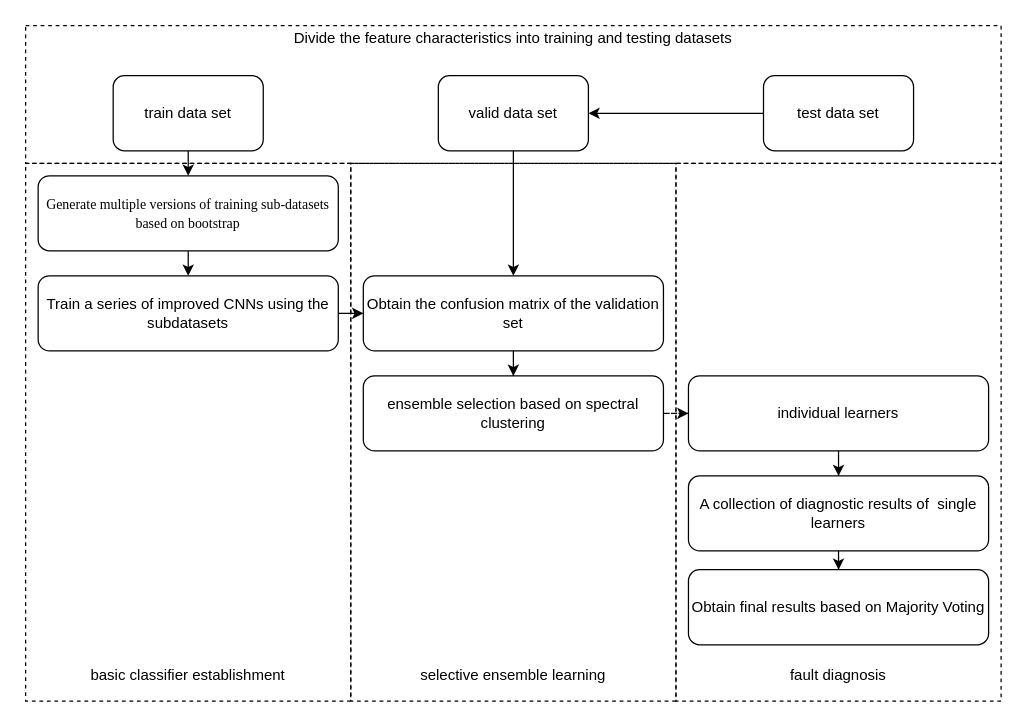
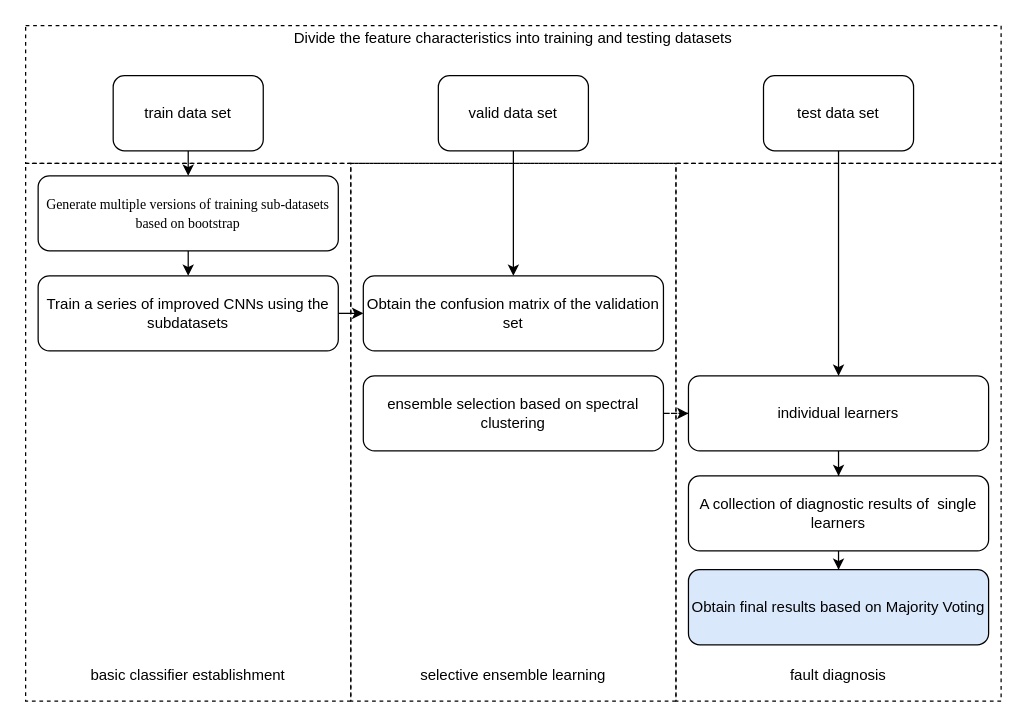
(680, 113) -> (838, 259)
(513, 368) -> none
(838, 607) -> (838, 607)
